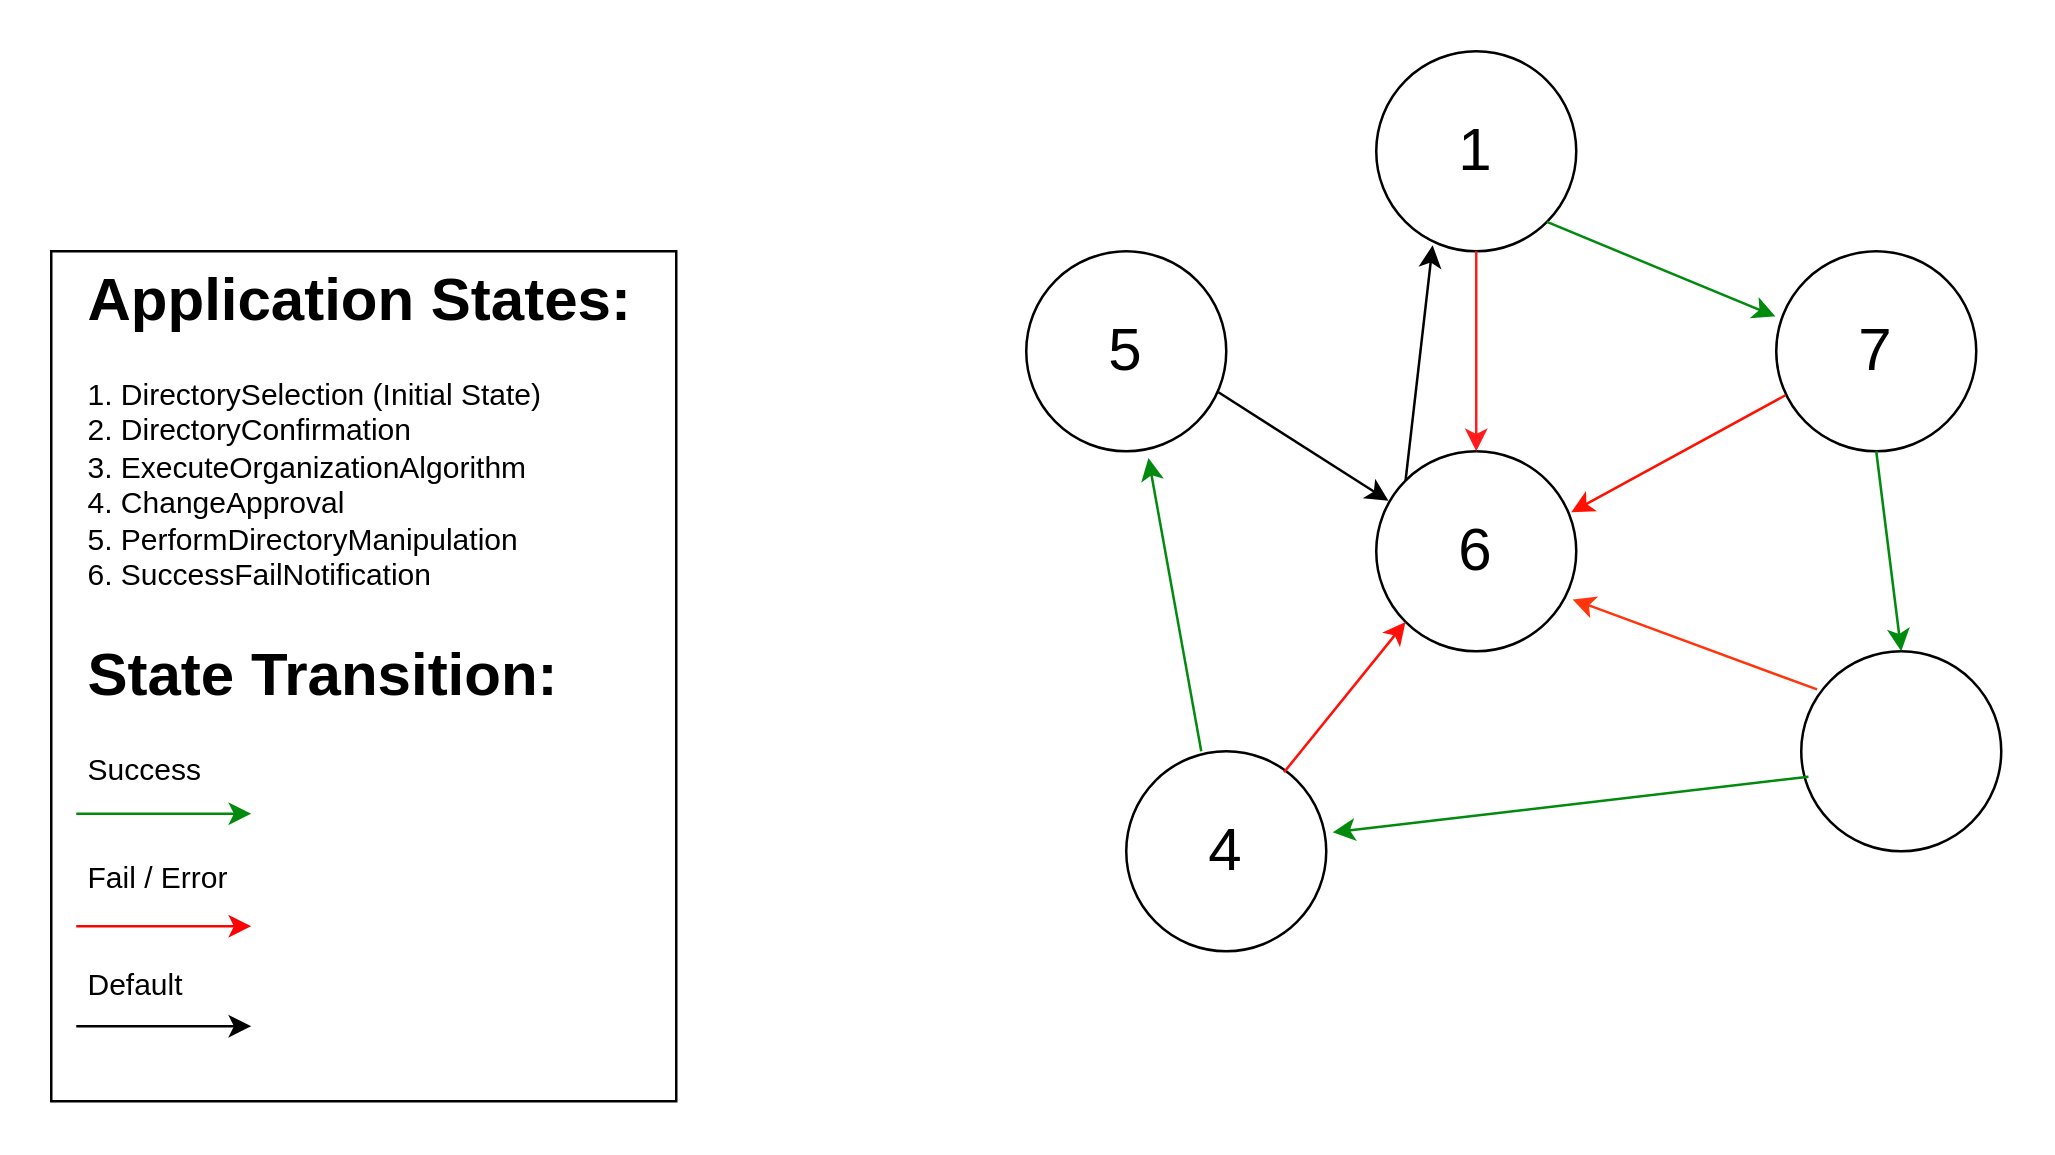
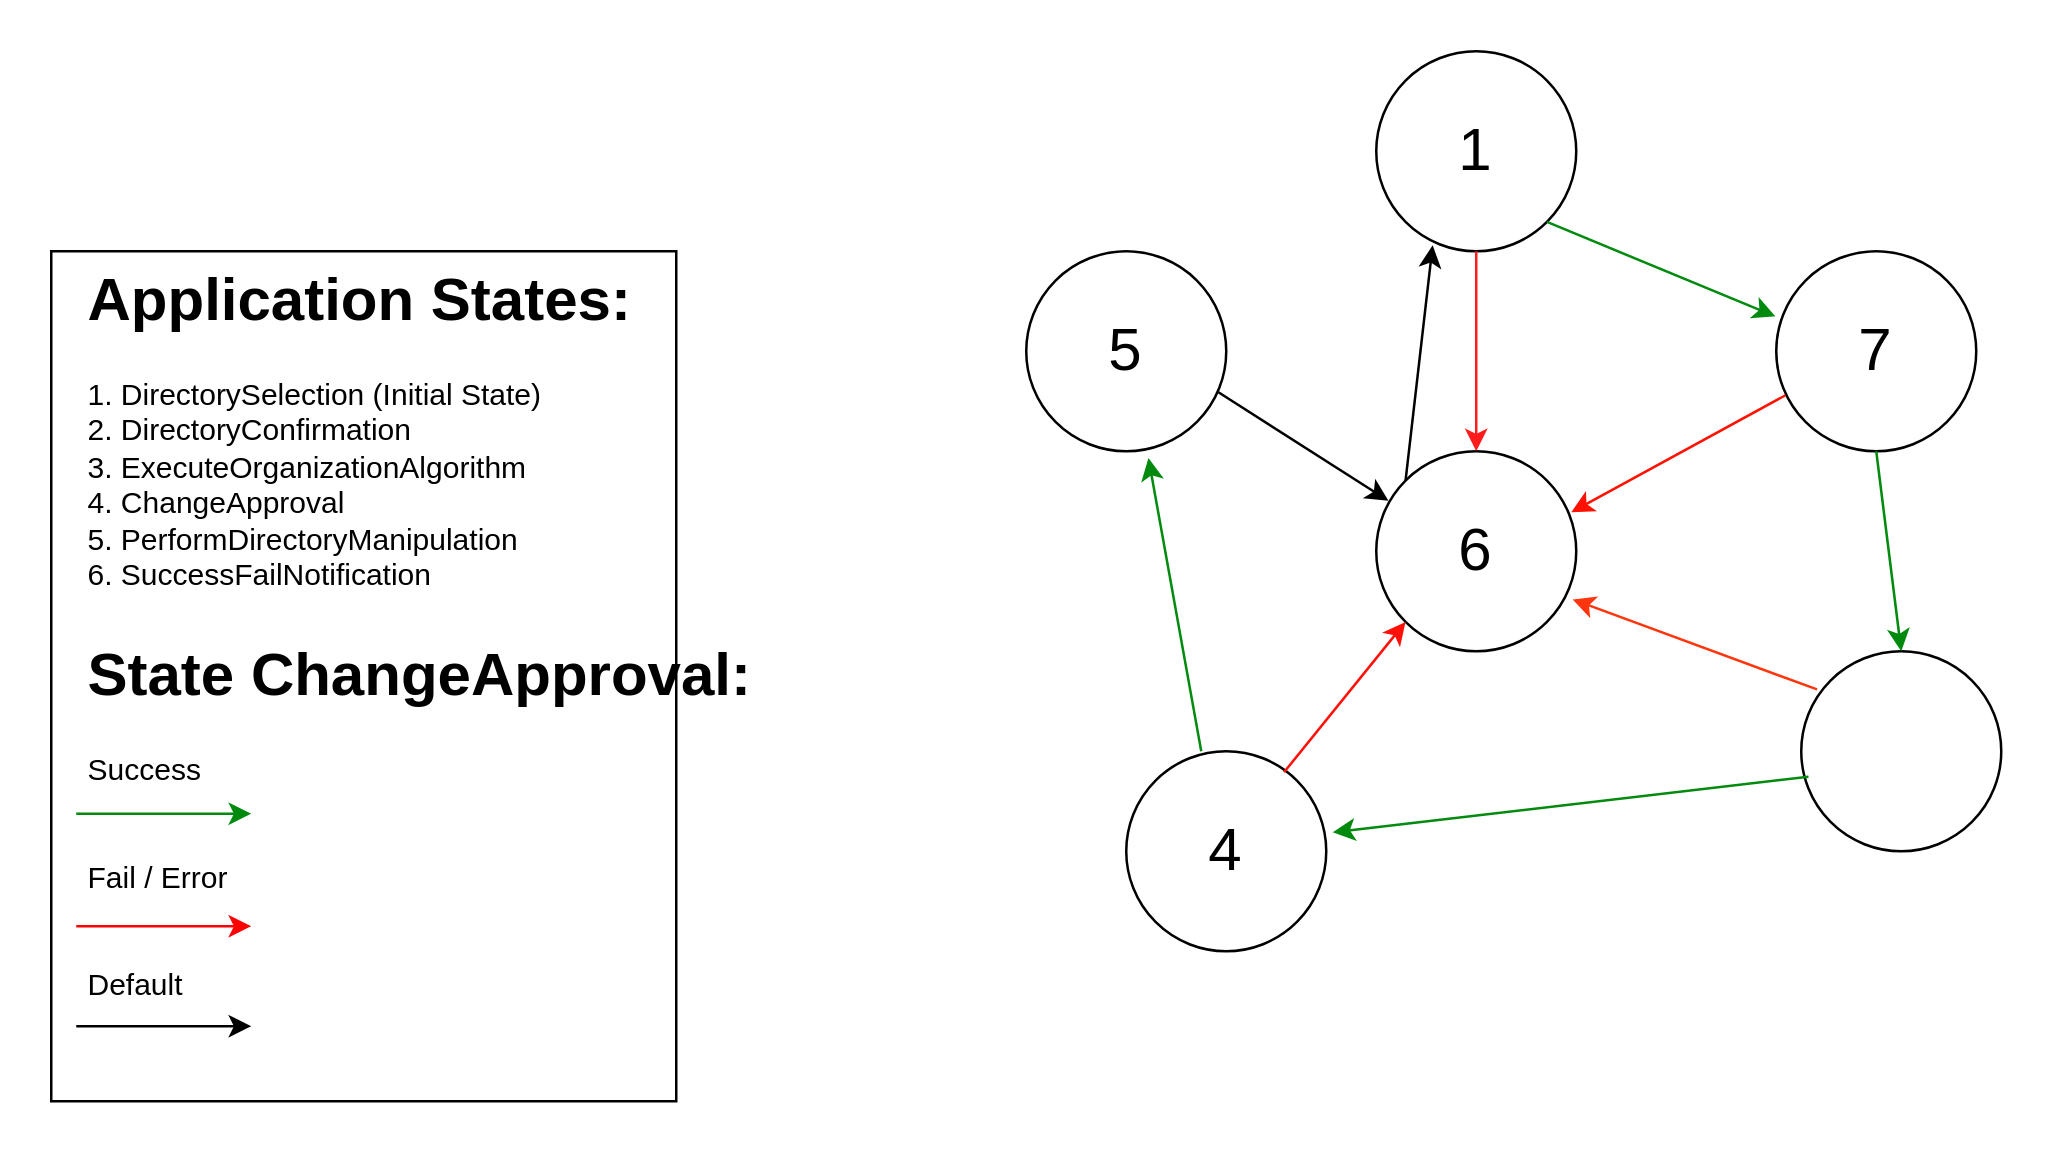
(216, 673) -> (253, 673)
